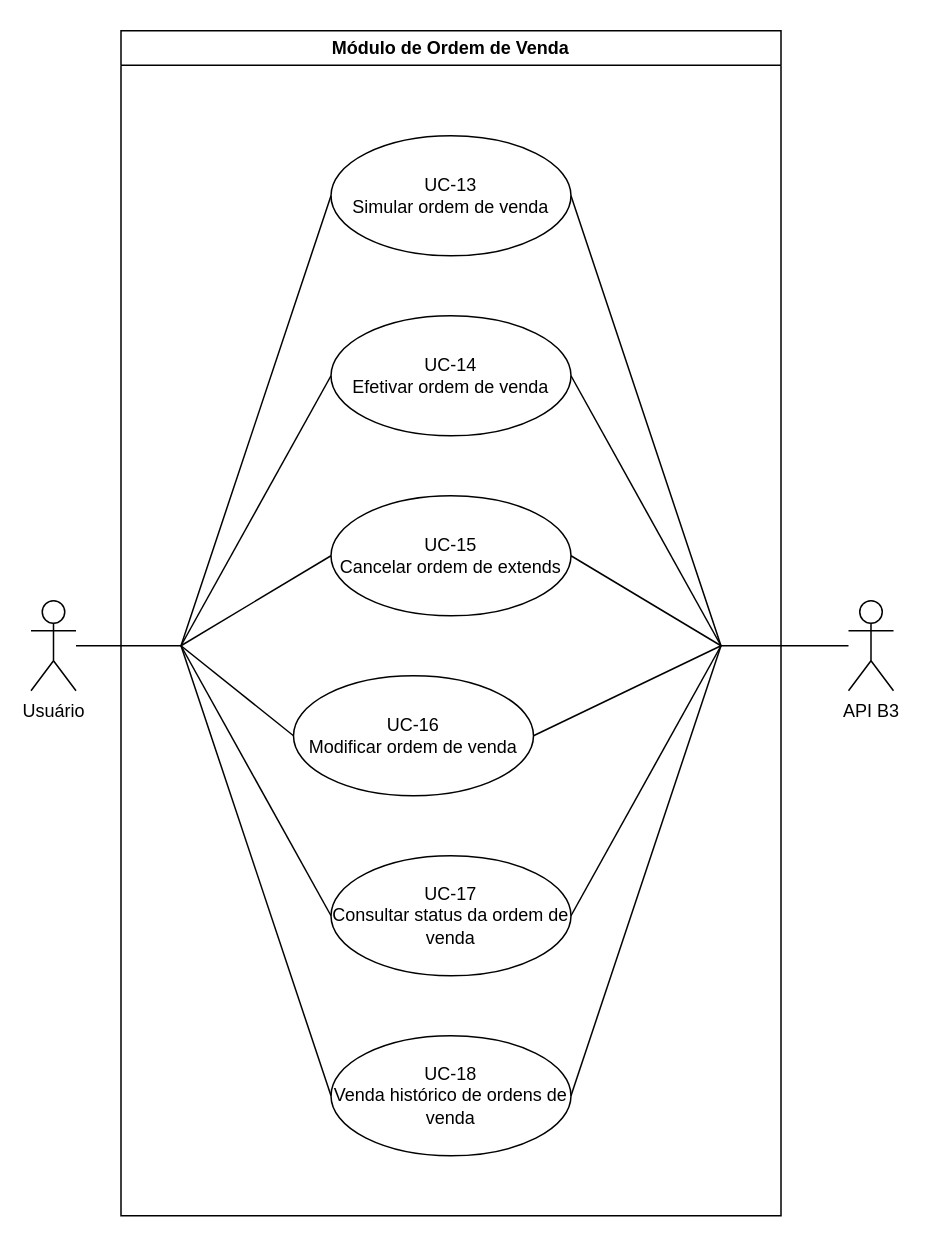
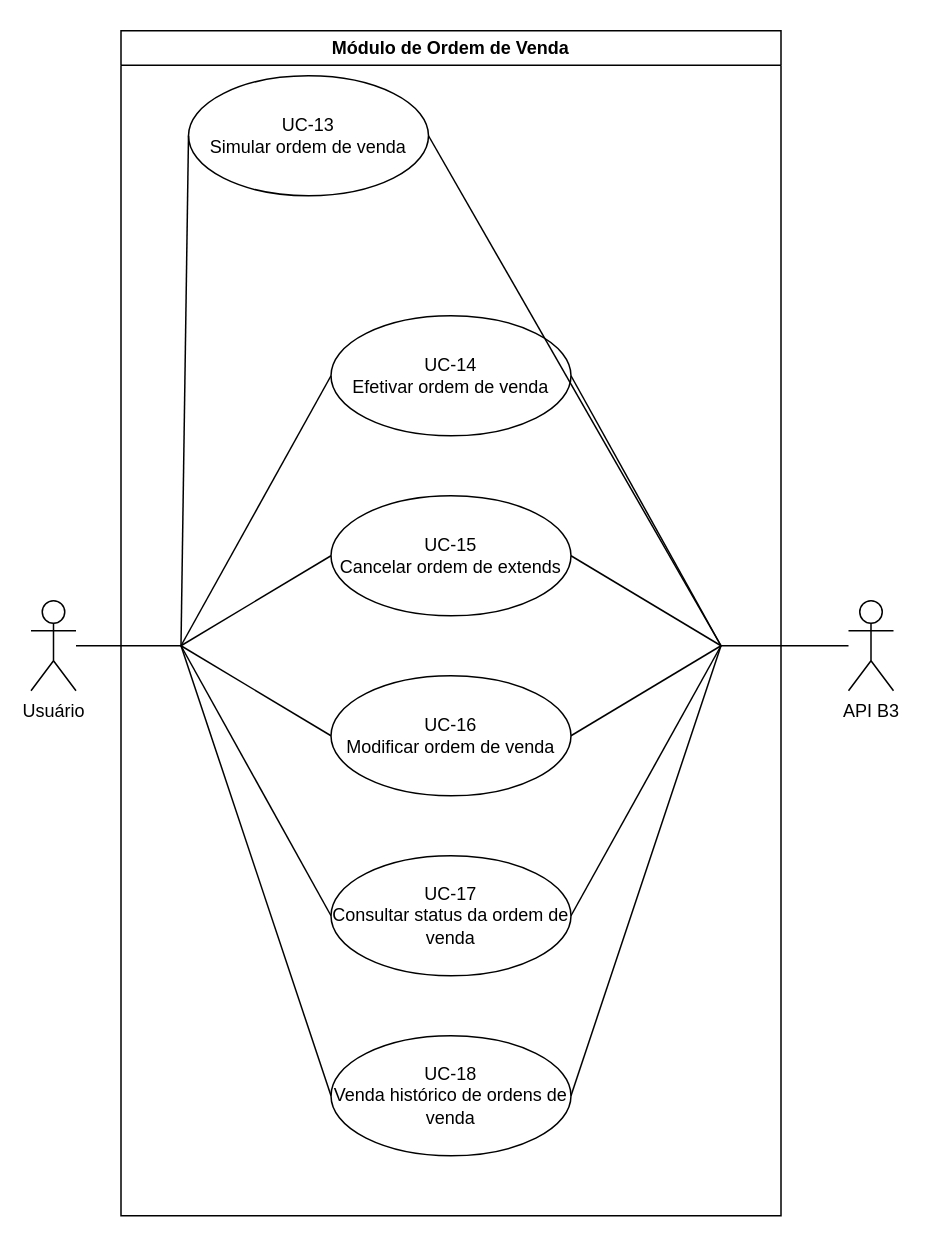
(451, 196) -> (308, 136)
(413, 736) -> (451, 736)
